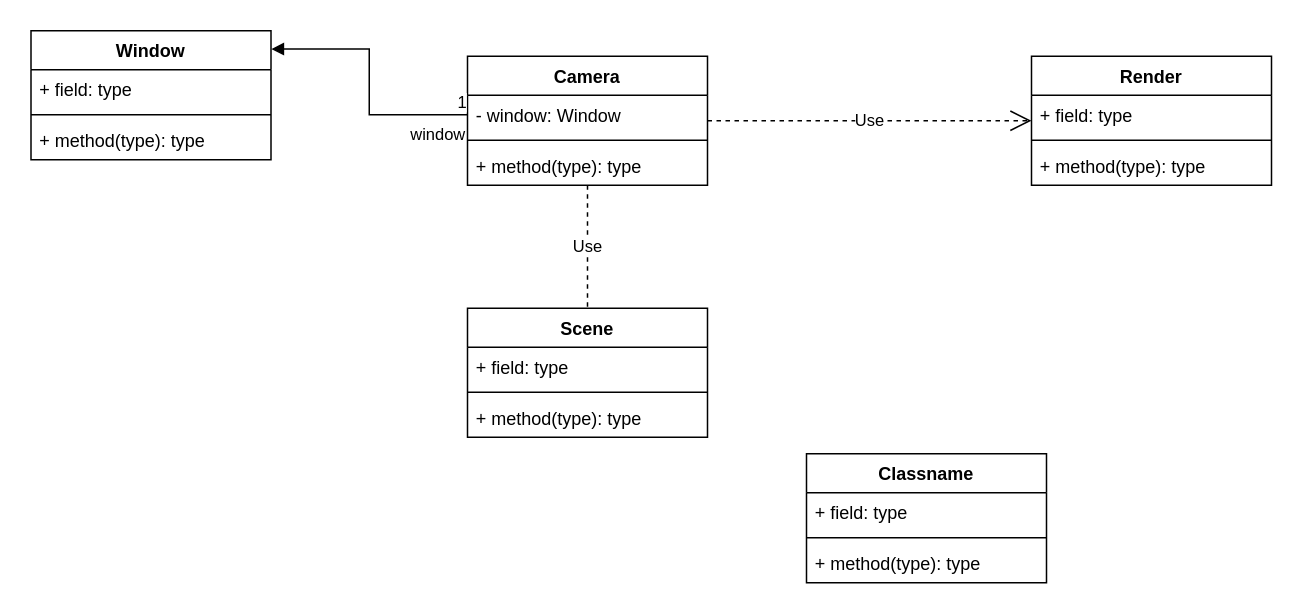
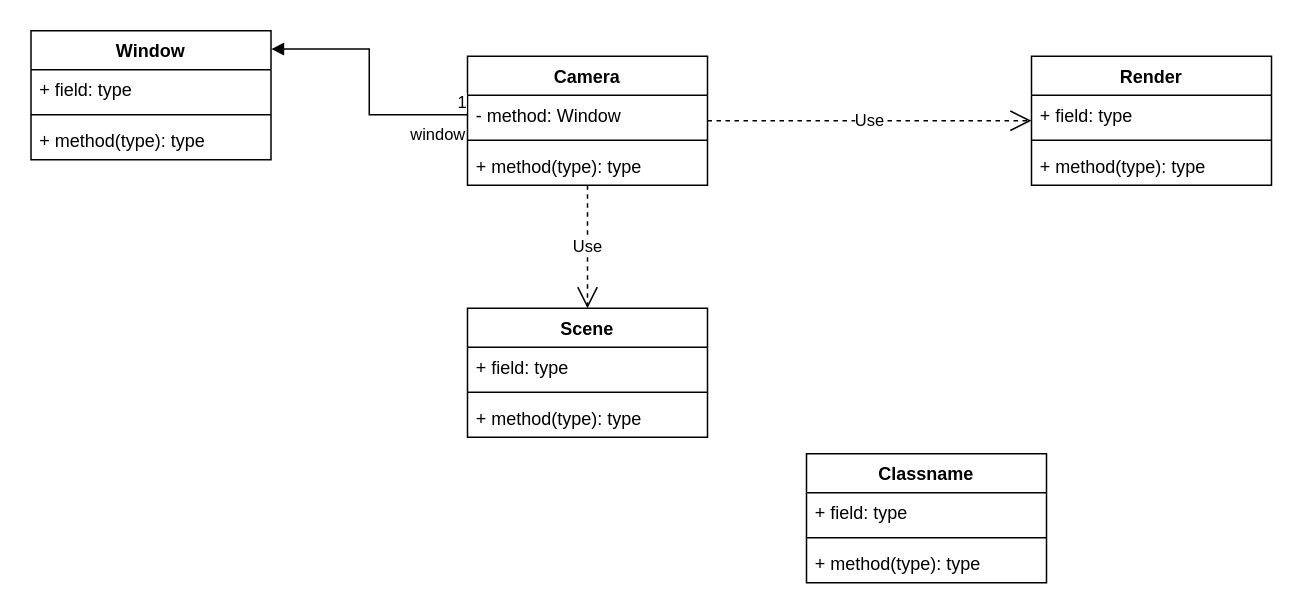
(544, 116) -> (547, 116)
(587, 303) -> (587, 302)
